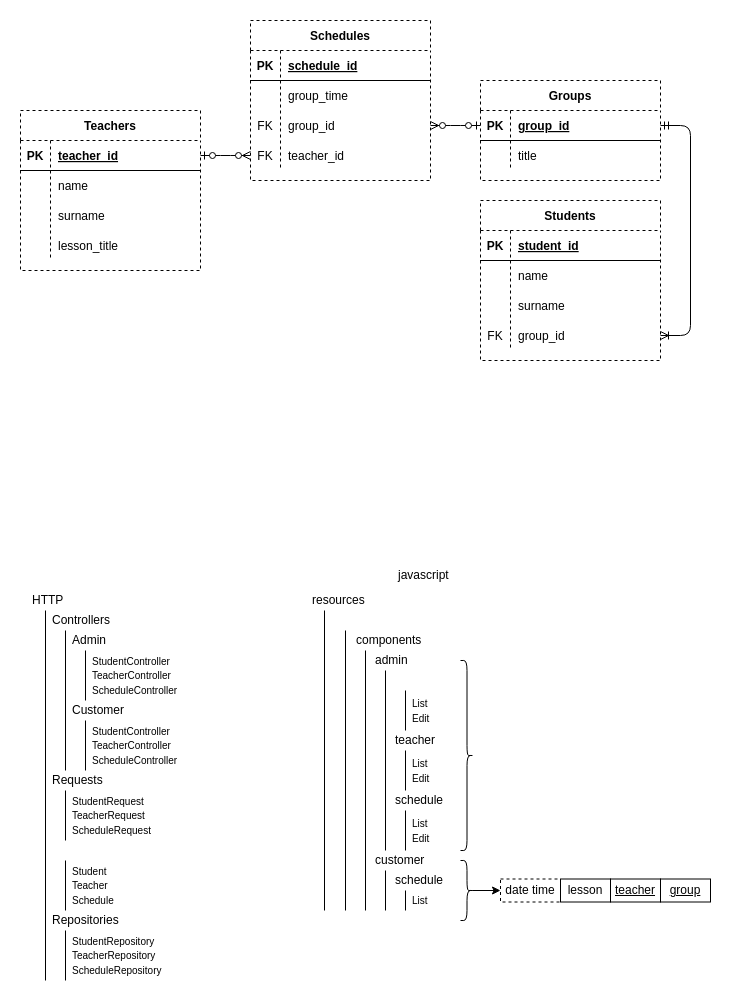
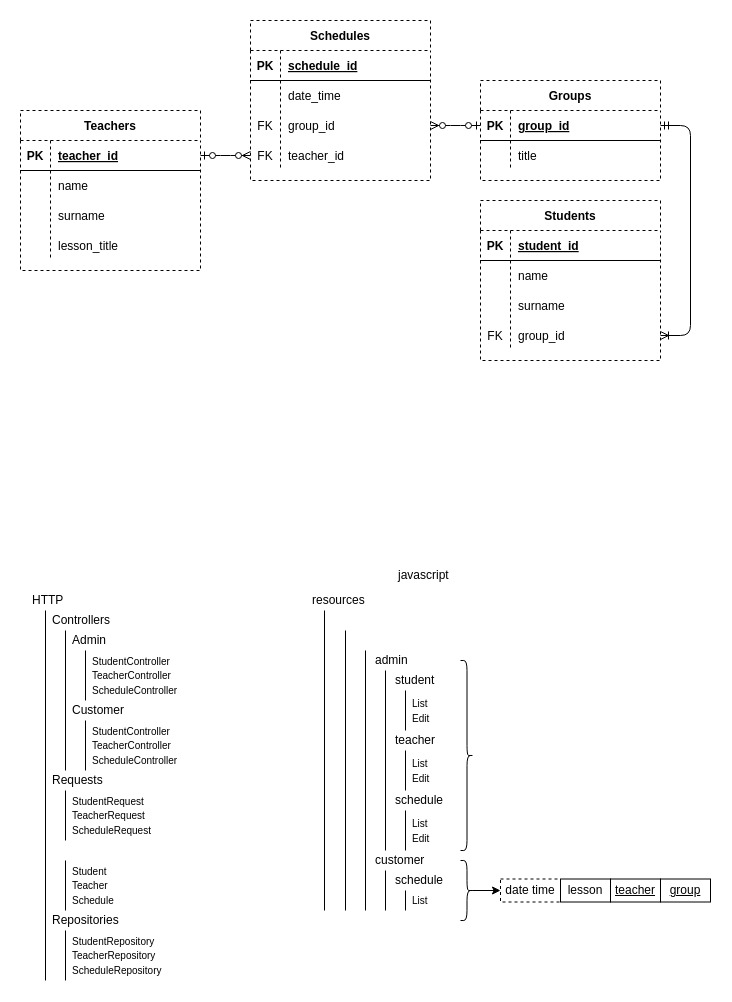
(320, 96) -> (317, 96)
(395, 641) -> none
none -> (419, 681)
